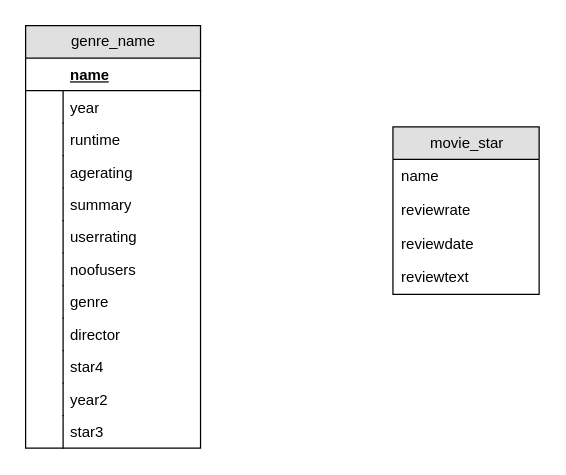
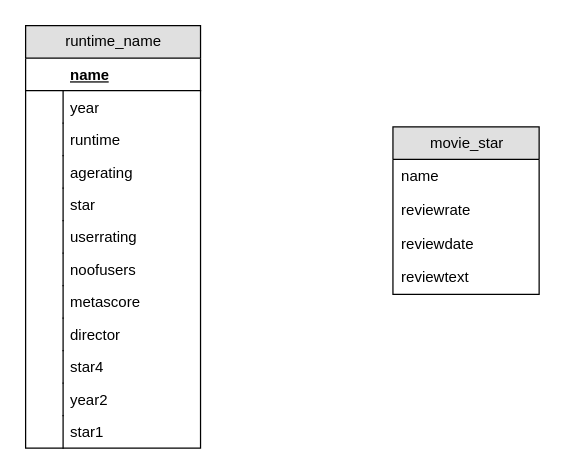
(114, 42) -> (114, 42)
(100, 206) -> (87, 206)
(92, 303) -> (108, 303)
(92, 433) -> (92, 433)
